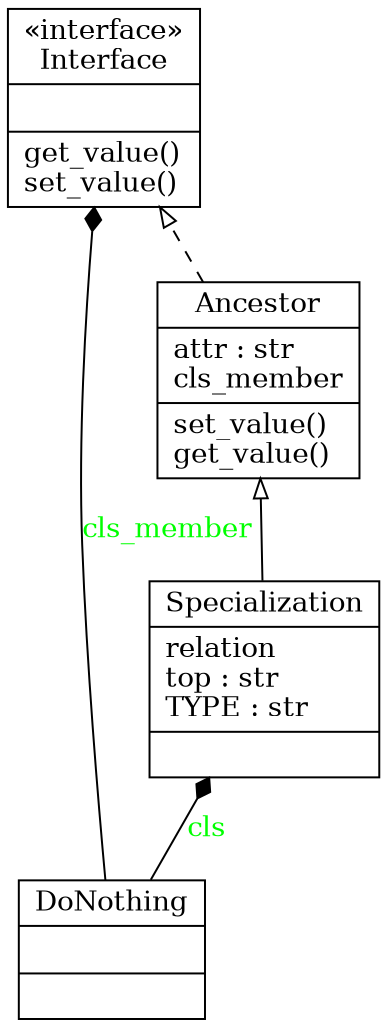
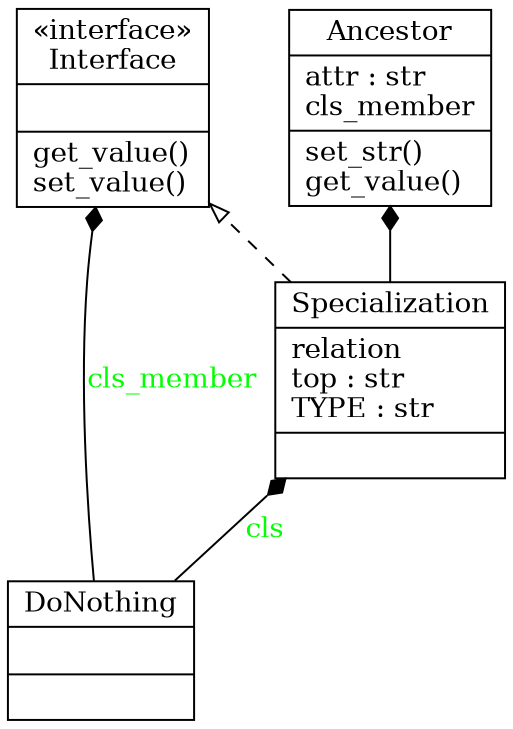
(187, 253) -> (257, 250)
(251, 425) -> (364, 153)
(262, 540) -> (390, 256)
